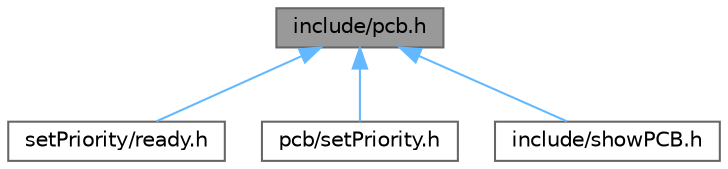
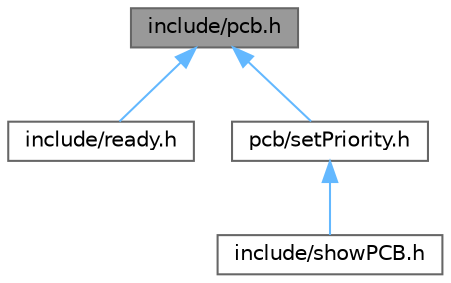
(493, 89) -> (330, 209)
(117, 141) -> (101, 141)
